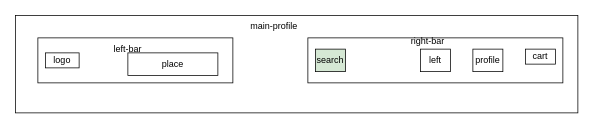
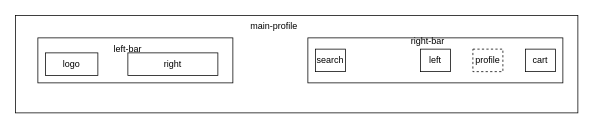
(540, 57) -> (540, 60)
(62, 60) -> (72, 64)
(330, 60) -> (330, 60)
(488, 60) -> (488, 60)
(173, 64) -> (173, 64)
